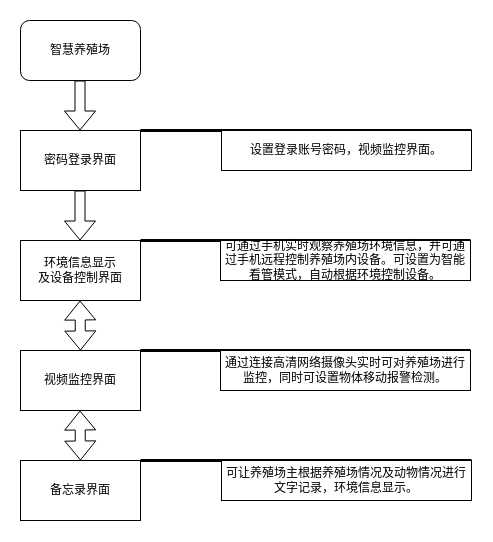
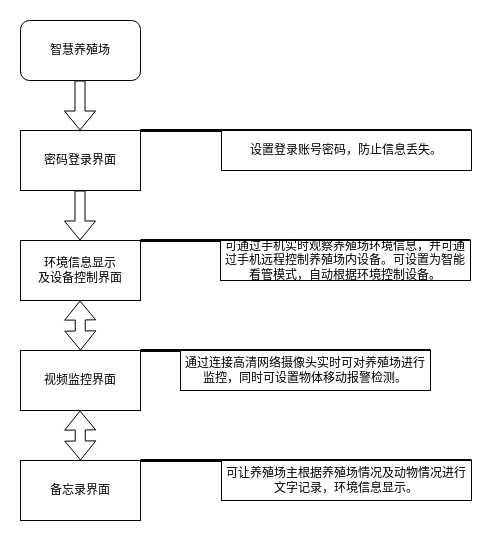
(347, 151) -> (347, 151)
(346, 371) -> (306, 371)
